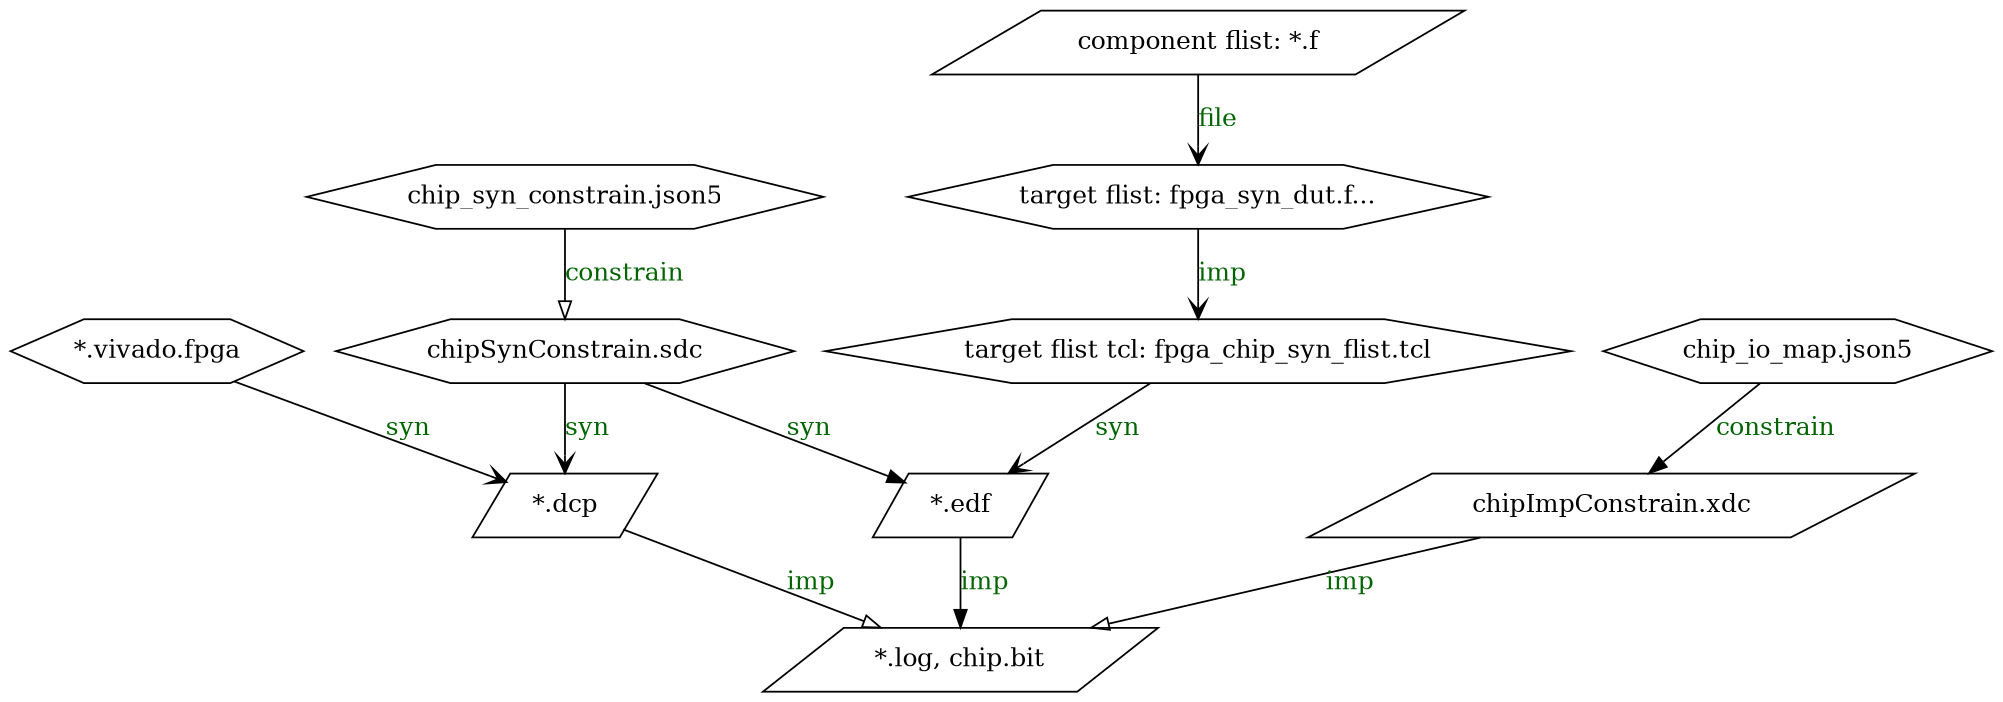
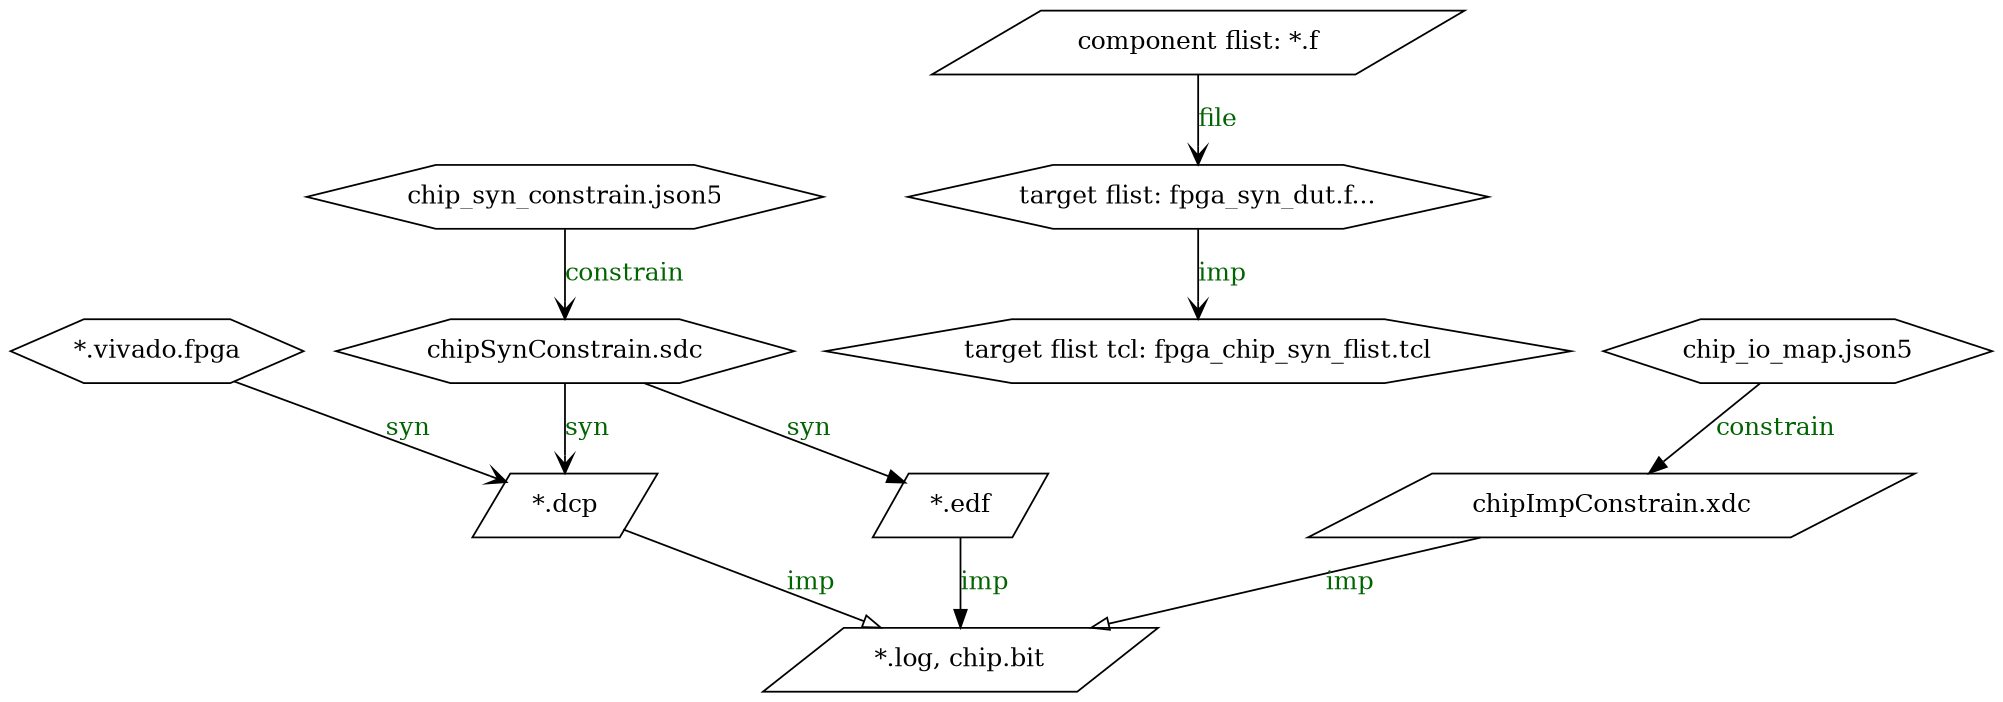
(565, 265) -> (565, 265)
(1087, 424) -> none
